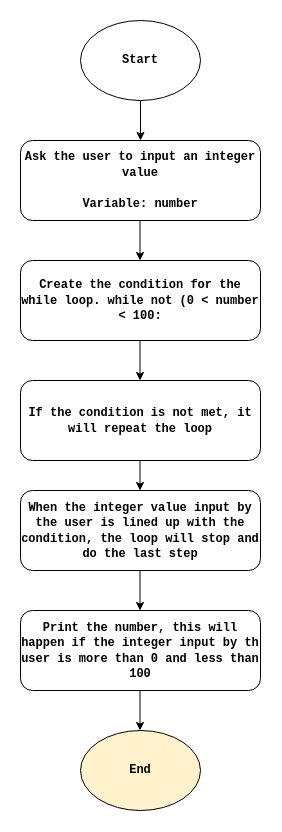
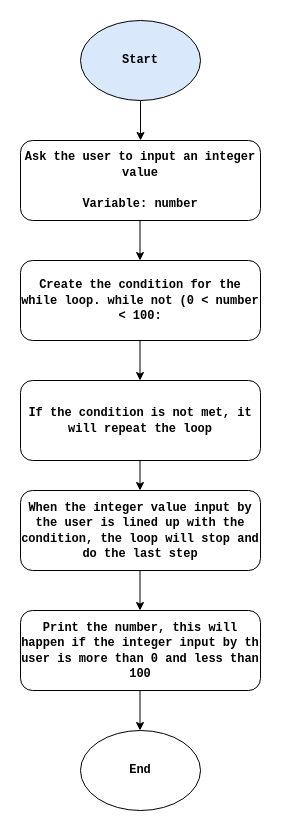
(141, 61) -> (141, 61)
(141, 771) -> (141, 771)
